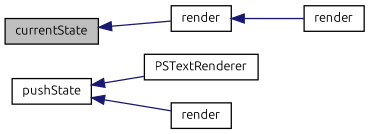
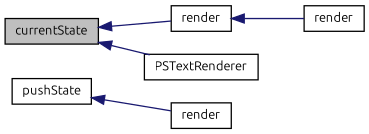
(124, 80) -> (130, 50)
